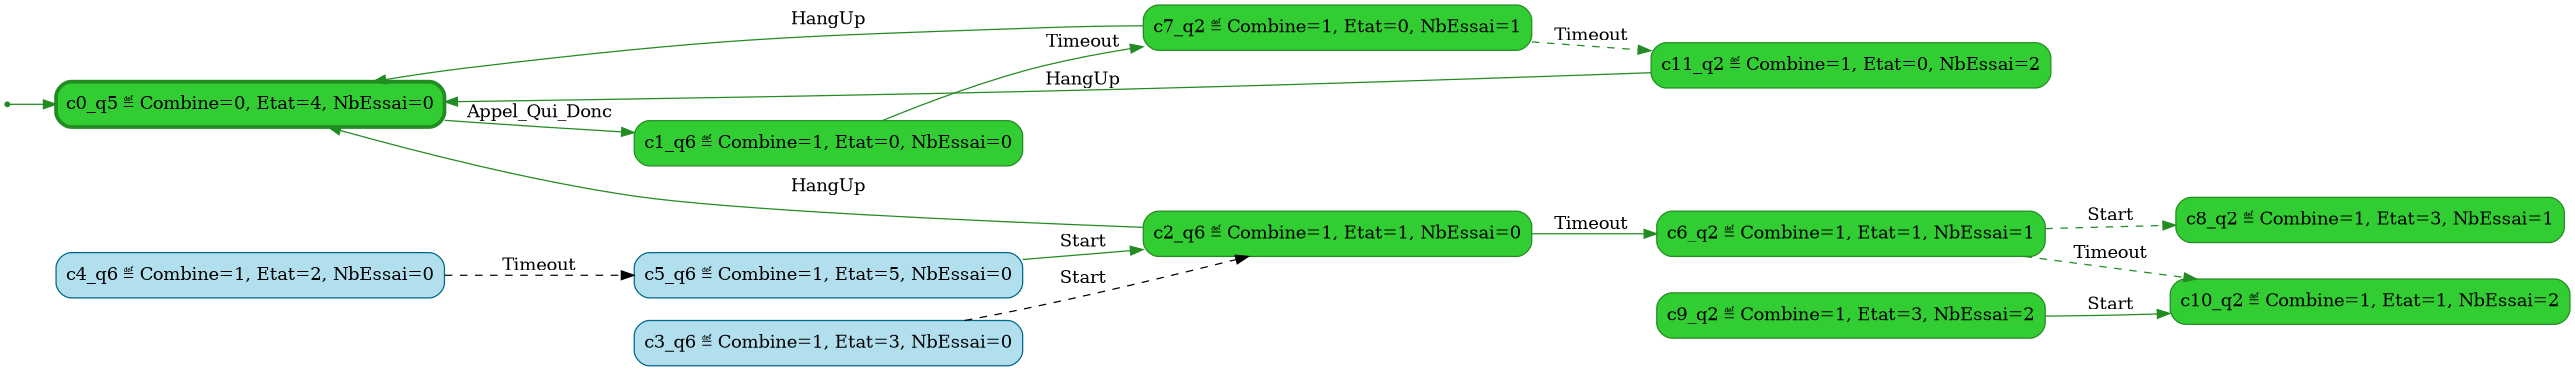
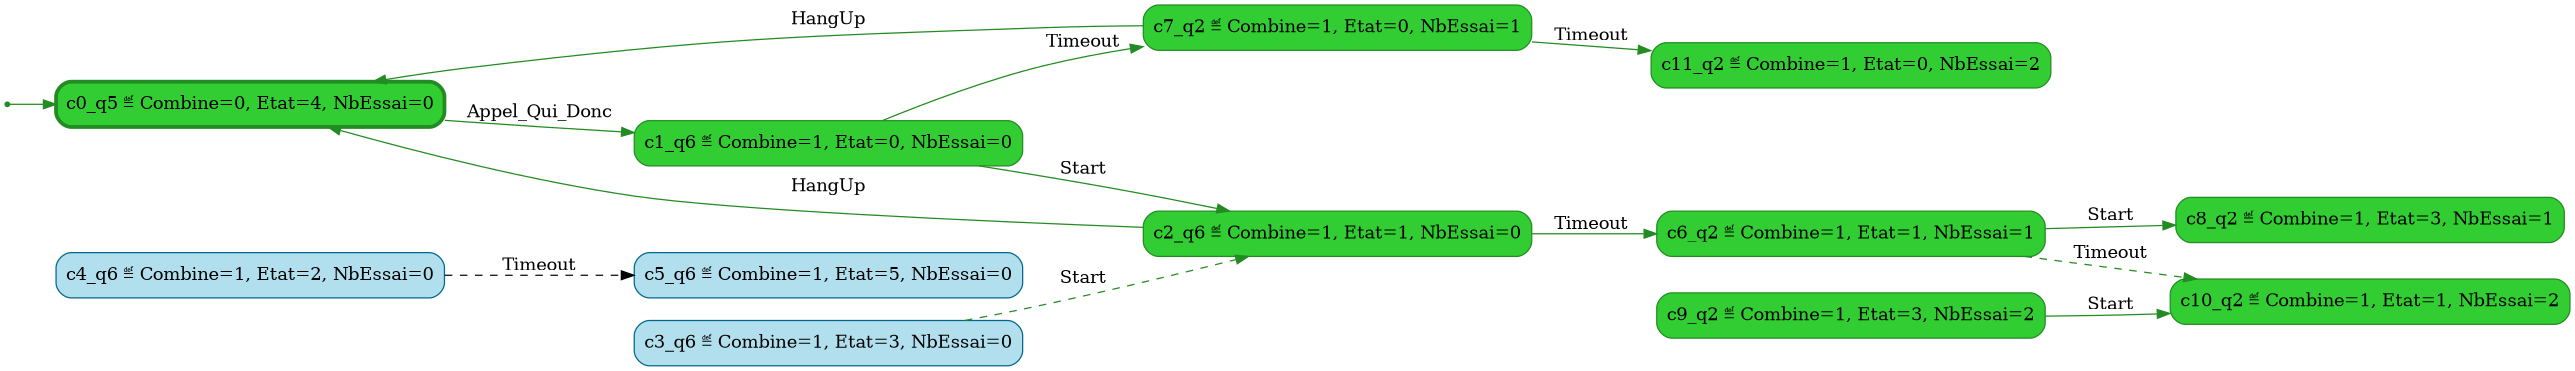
(1585, 46) -> (1585, 46)
(1055, 91) -> none
(2104, 227) -> (2104, 227)
(1077, 255) -> (1099, 186)
(1101, 292) -> (1101, 292)
